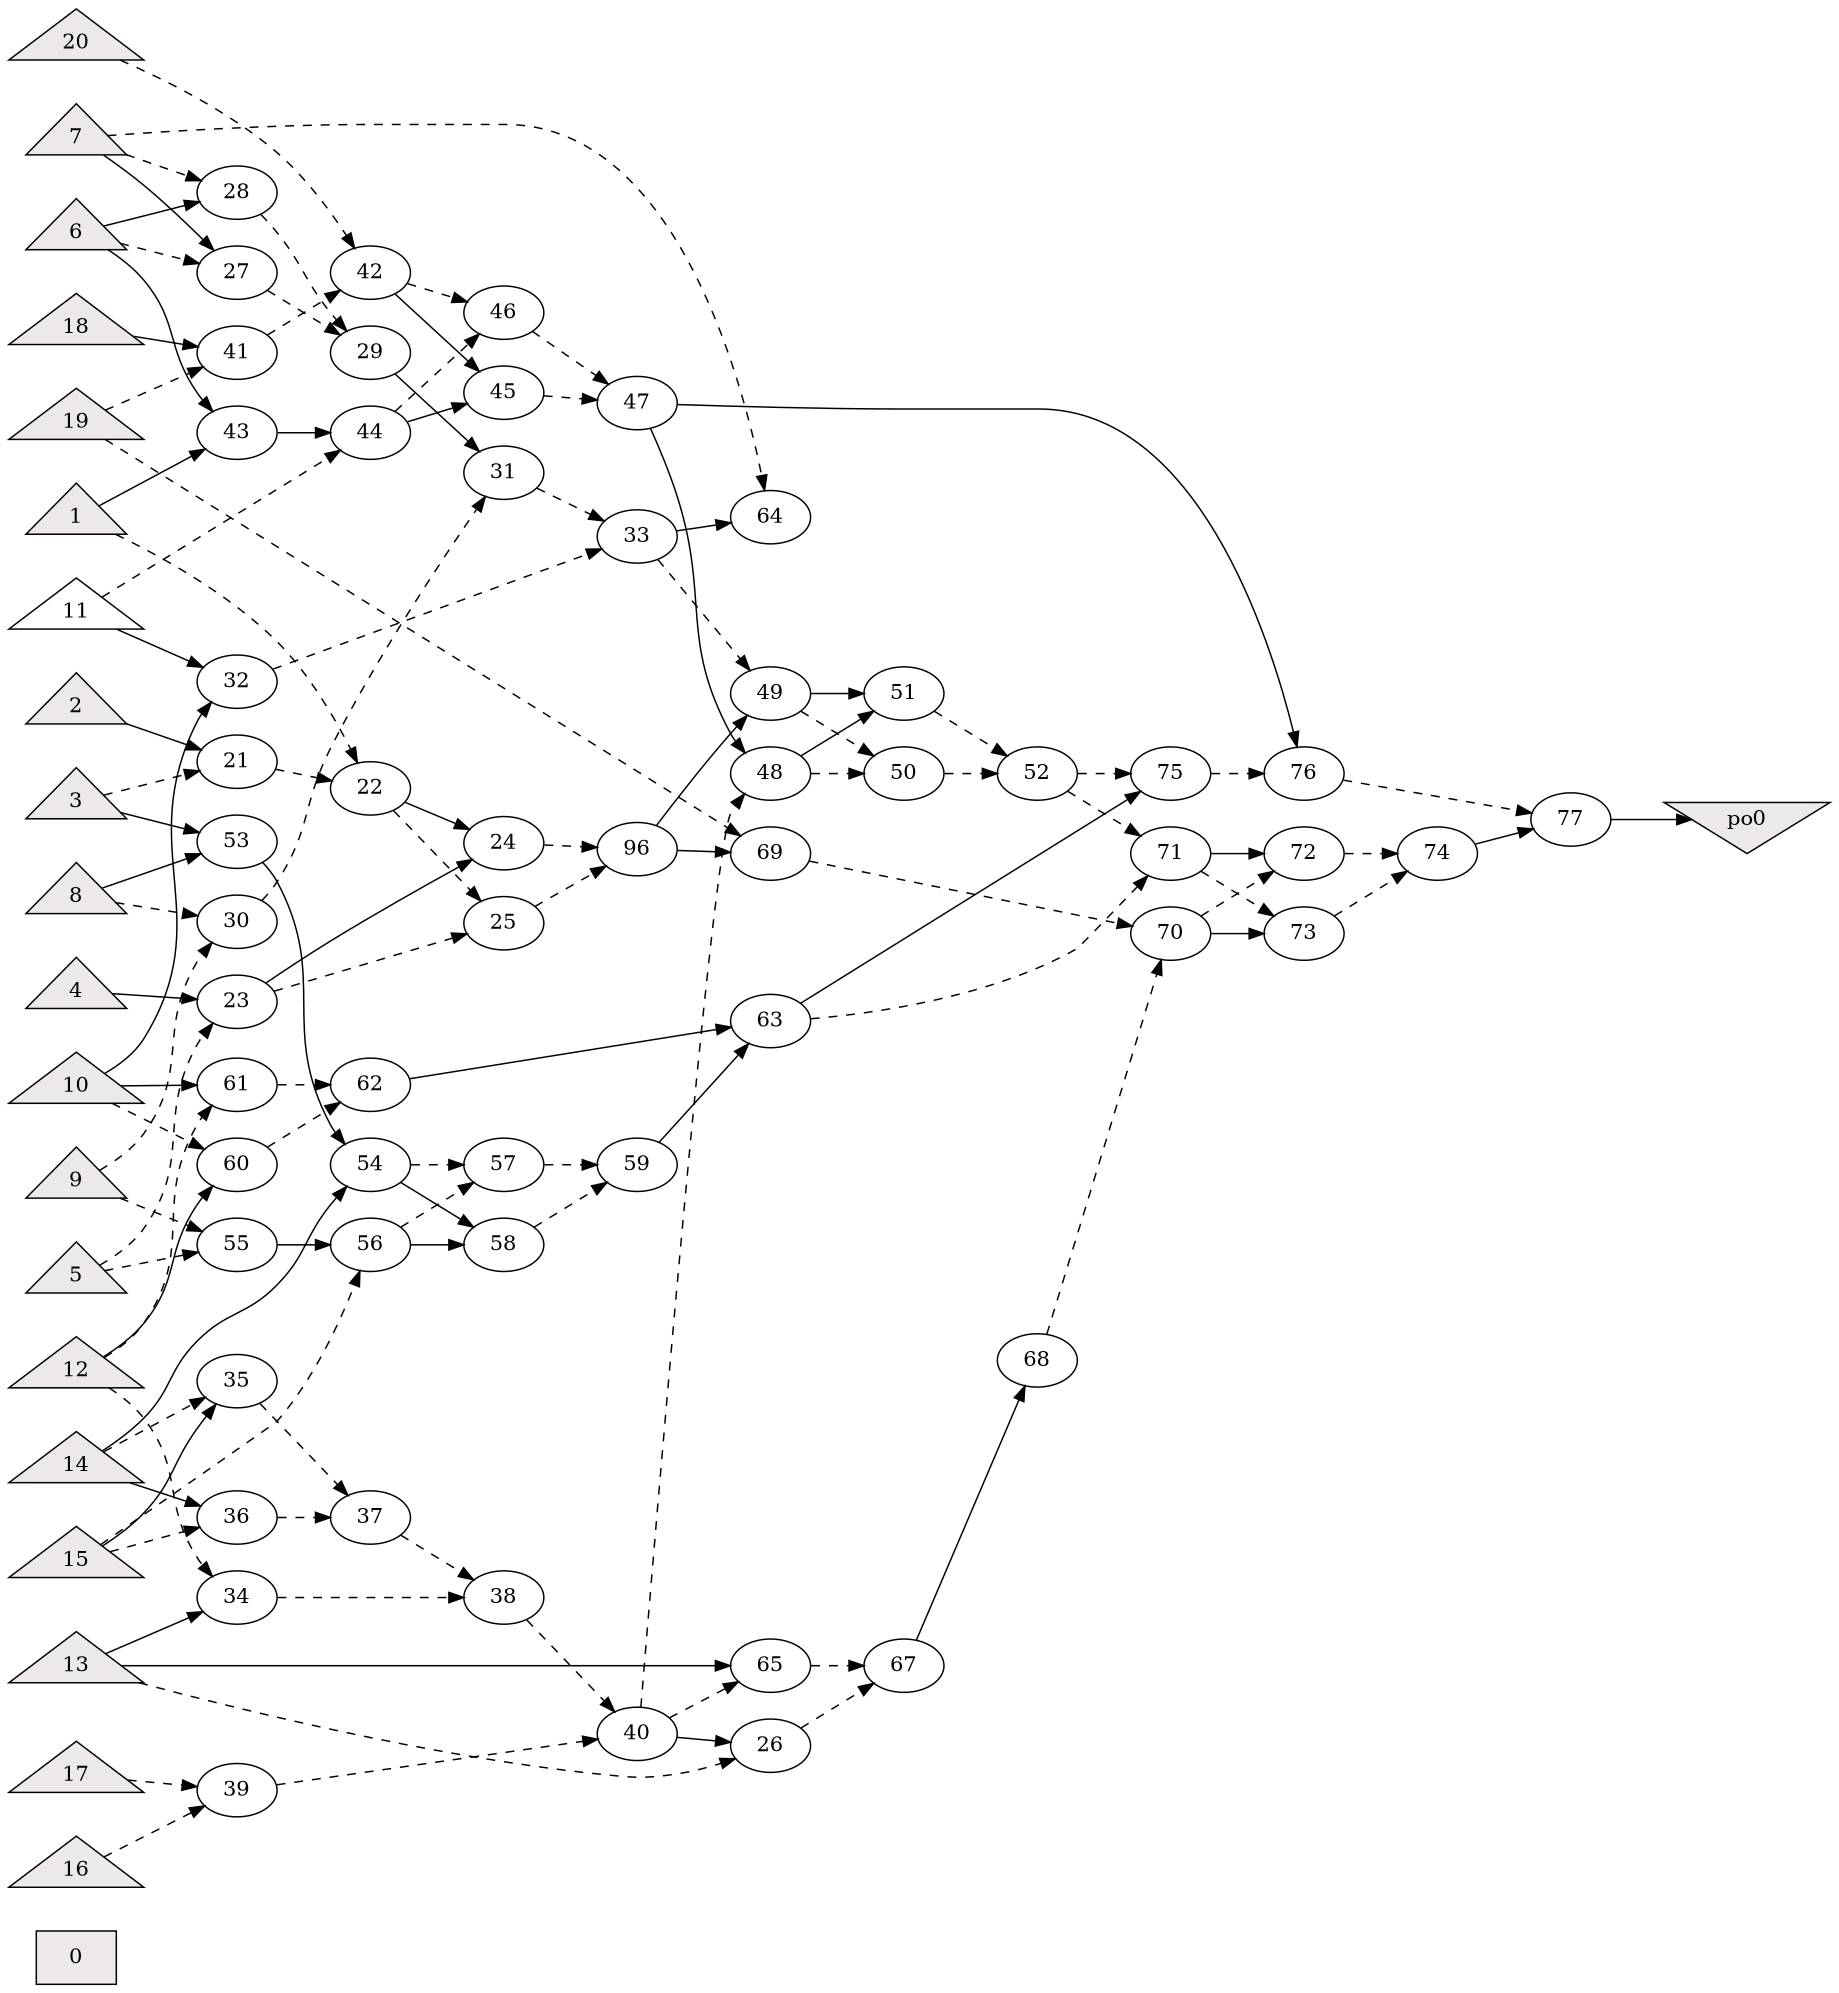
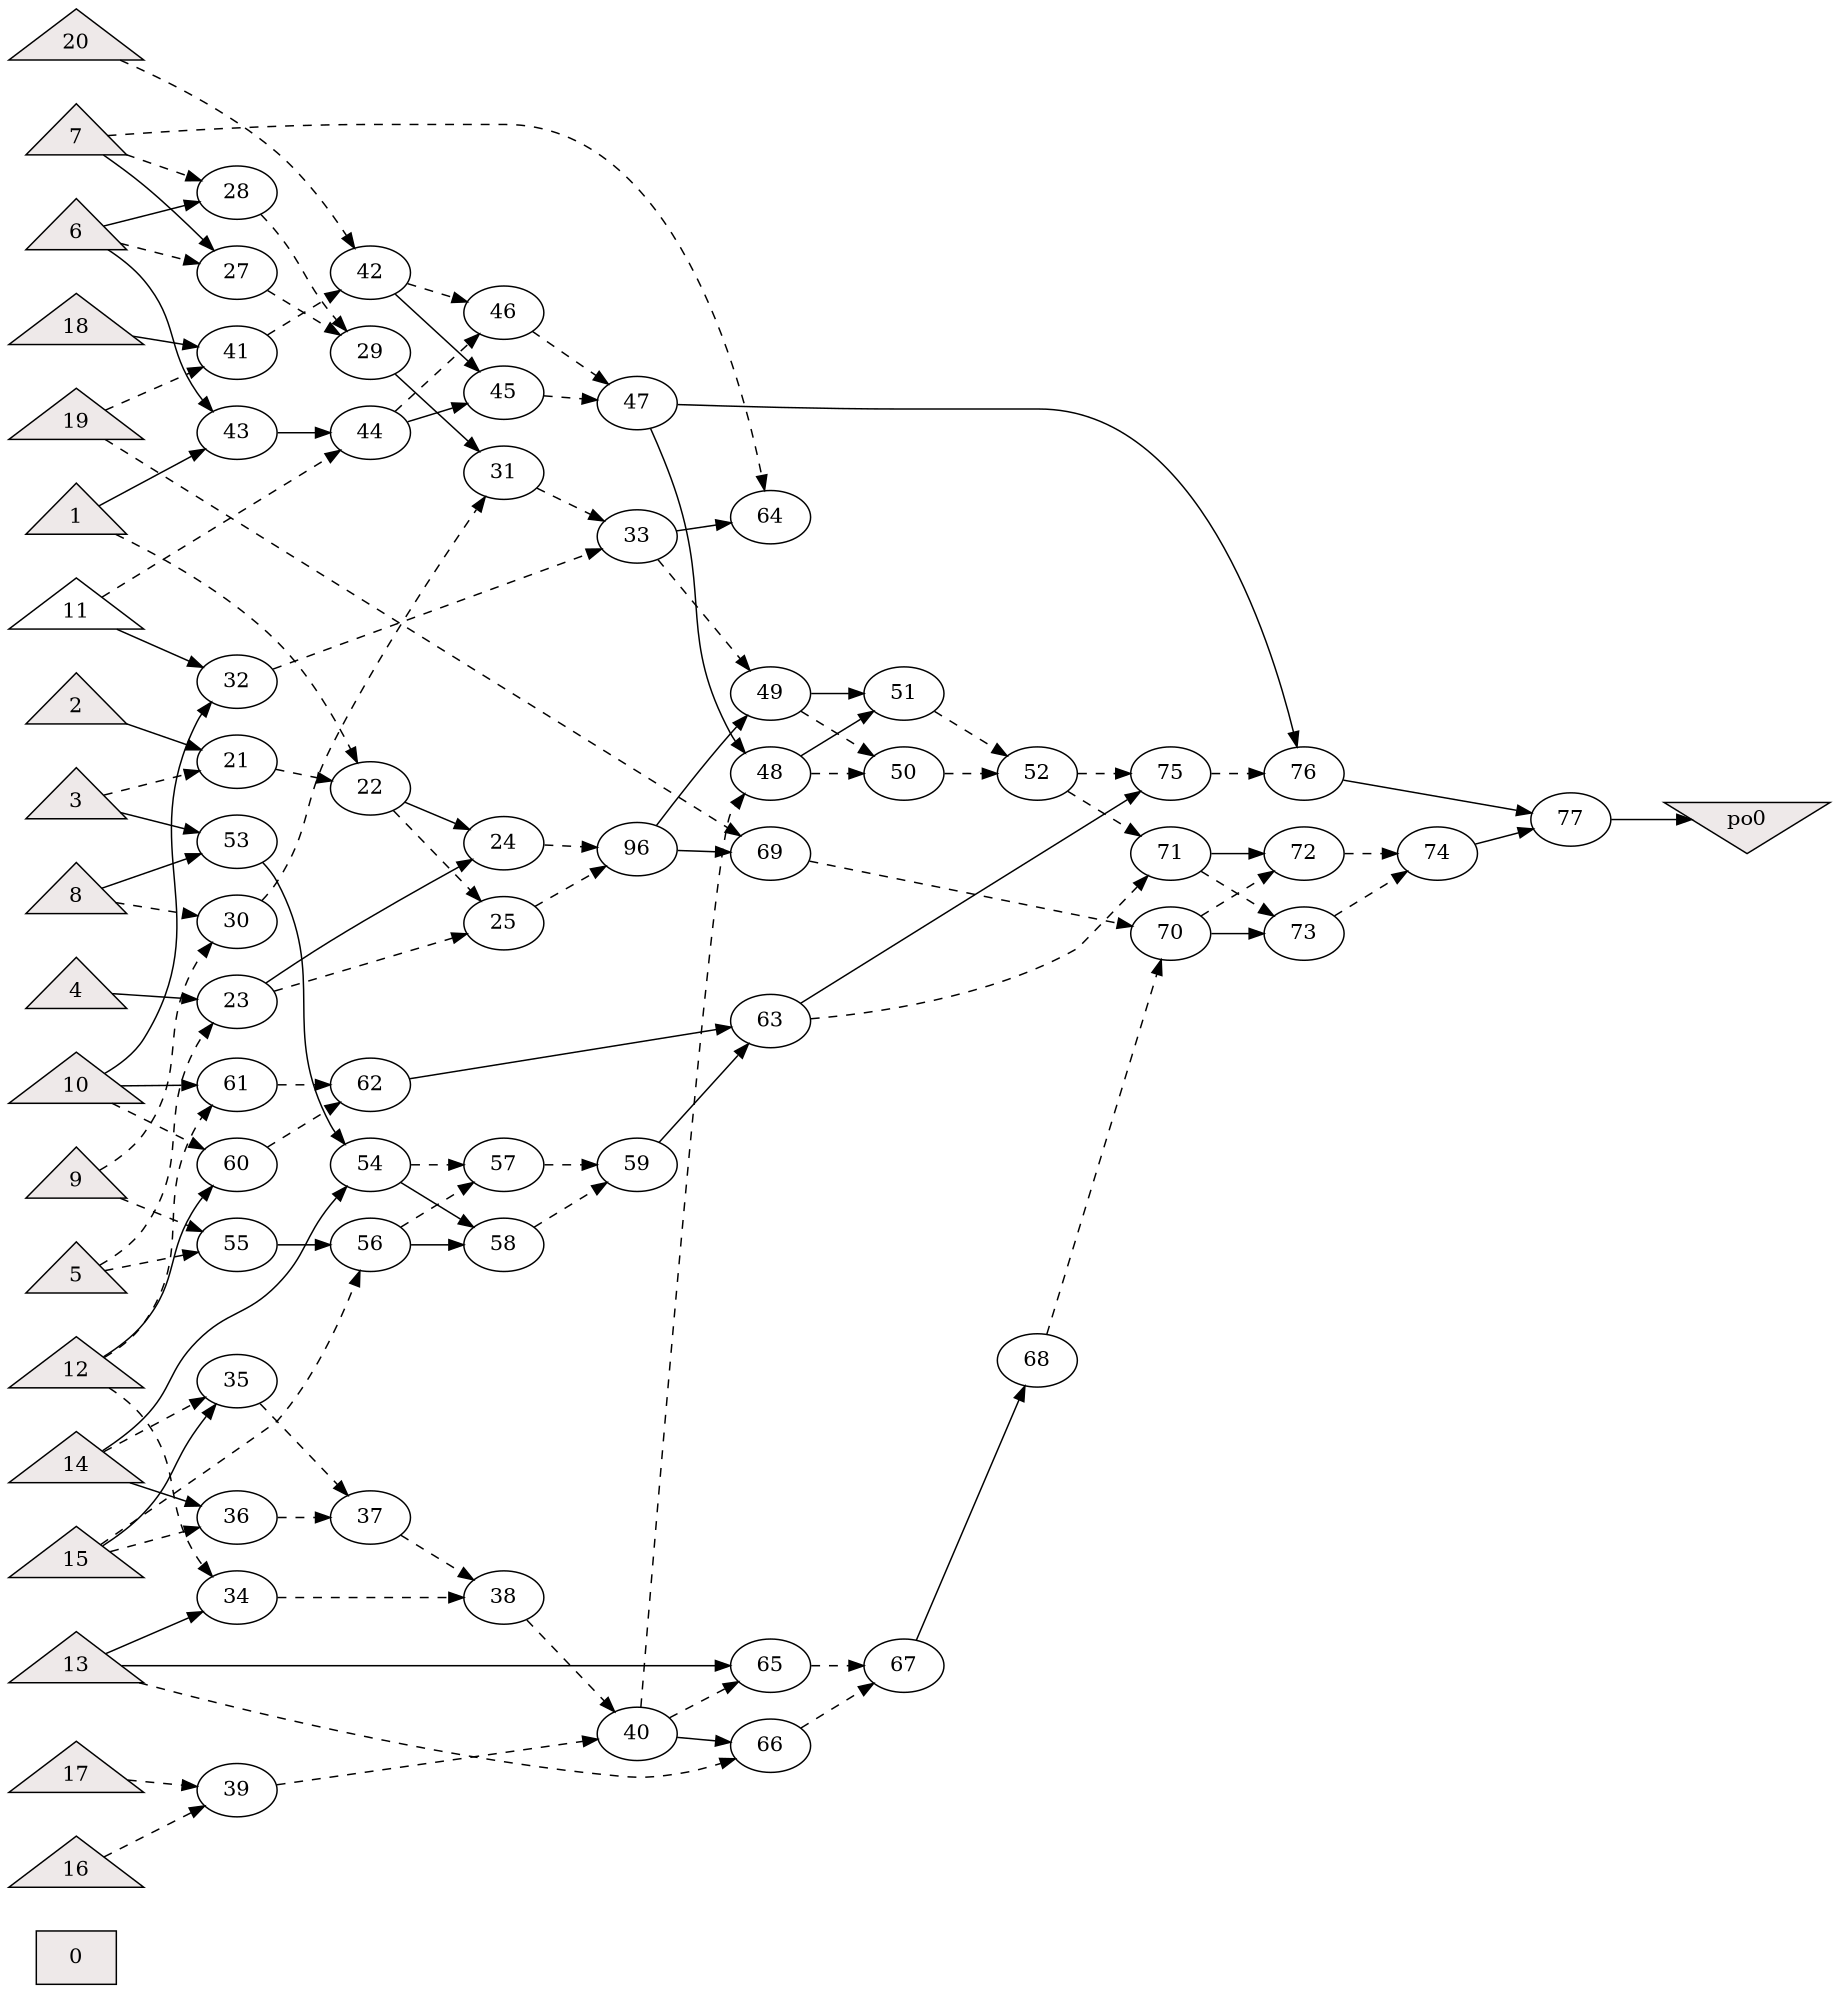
(1430, 795) -> (1430, 795)
(771, 1746) -> (771, 1746)
